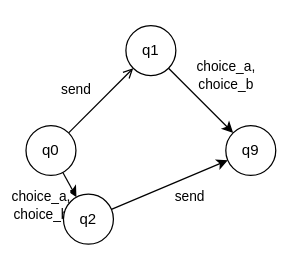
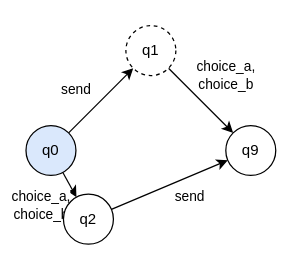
(151, 51) -> (151, 51)
(128, 73) -> (127, 75)
(51, 151) -> (51, 151)
